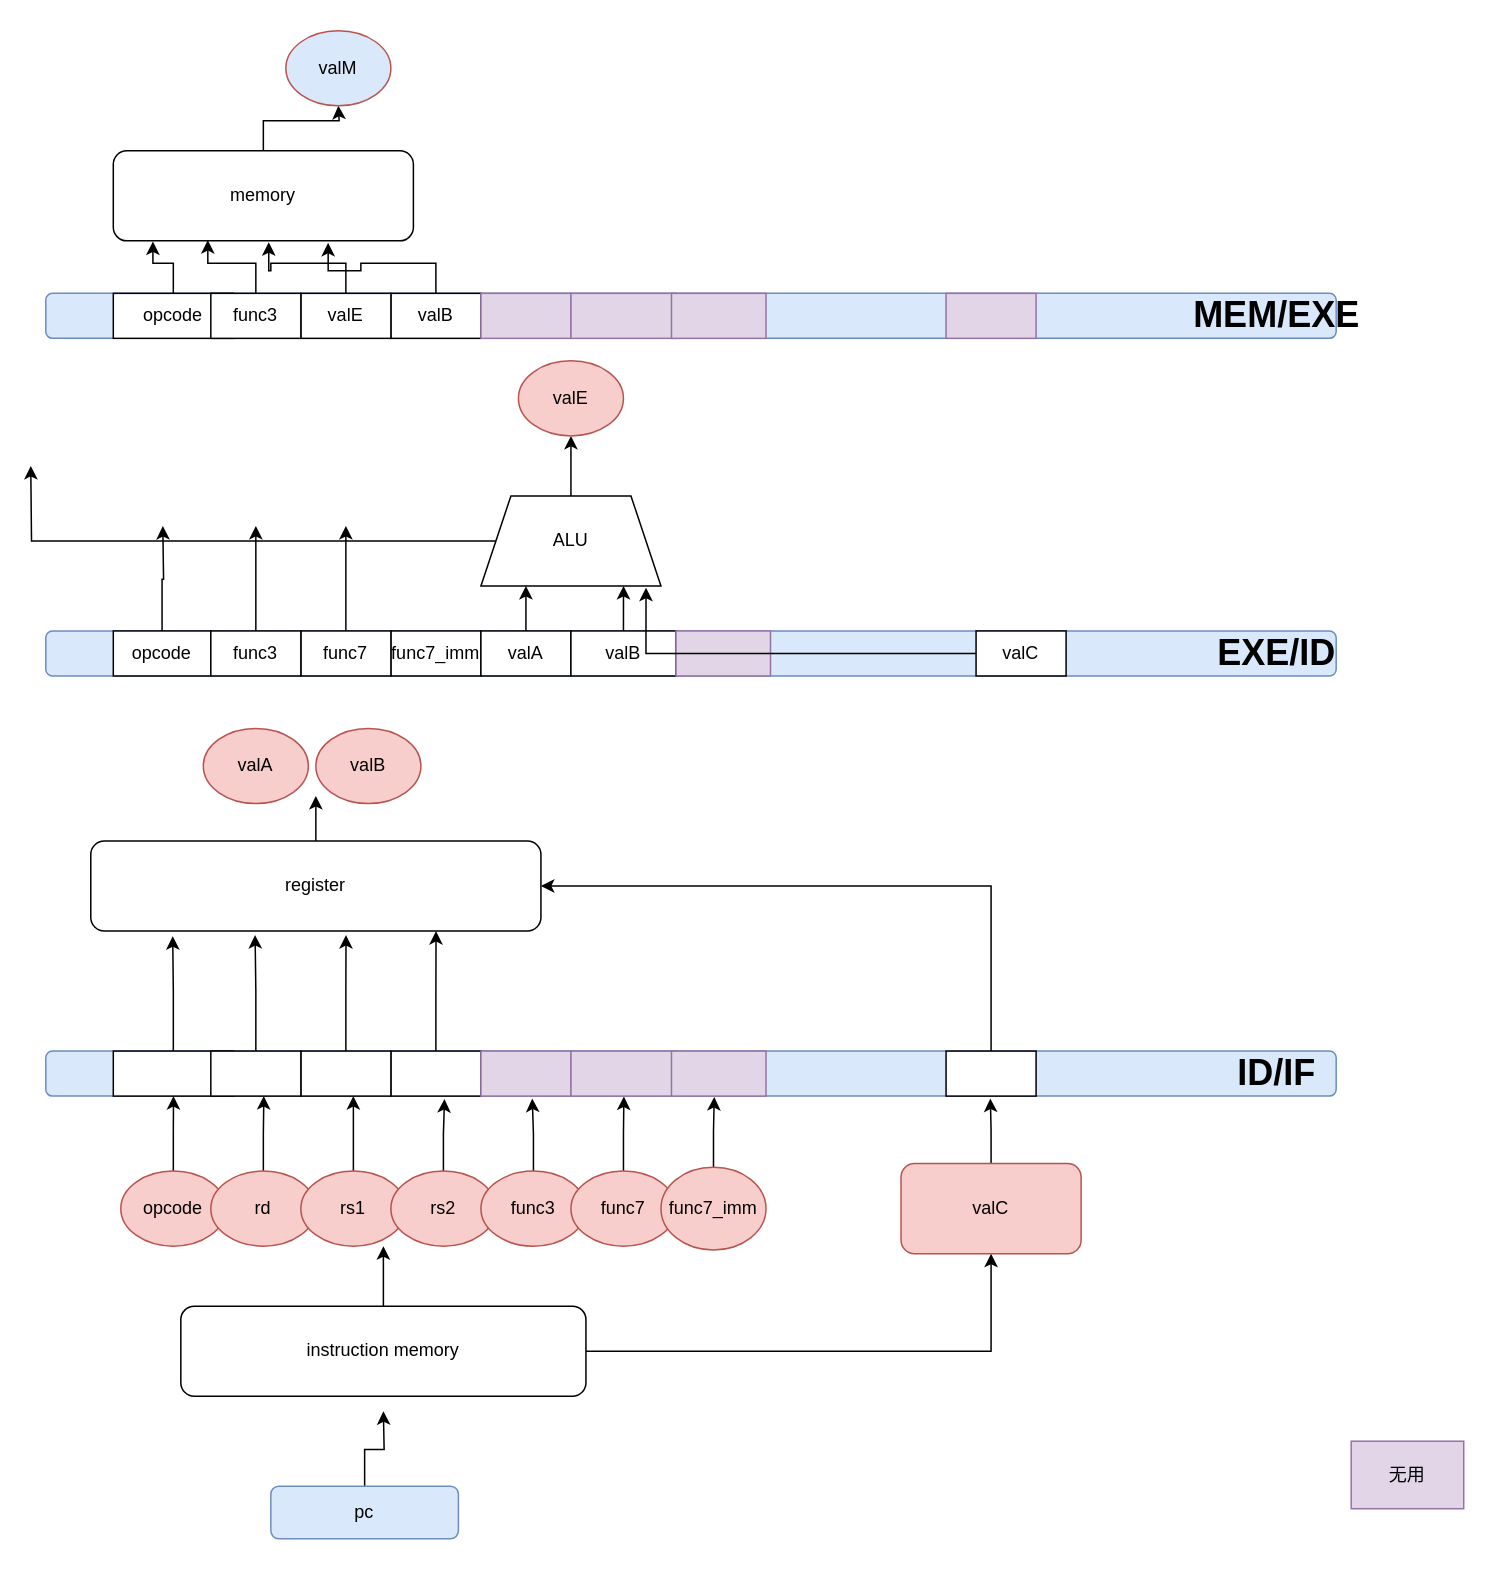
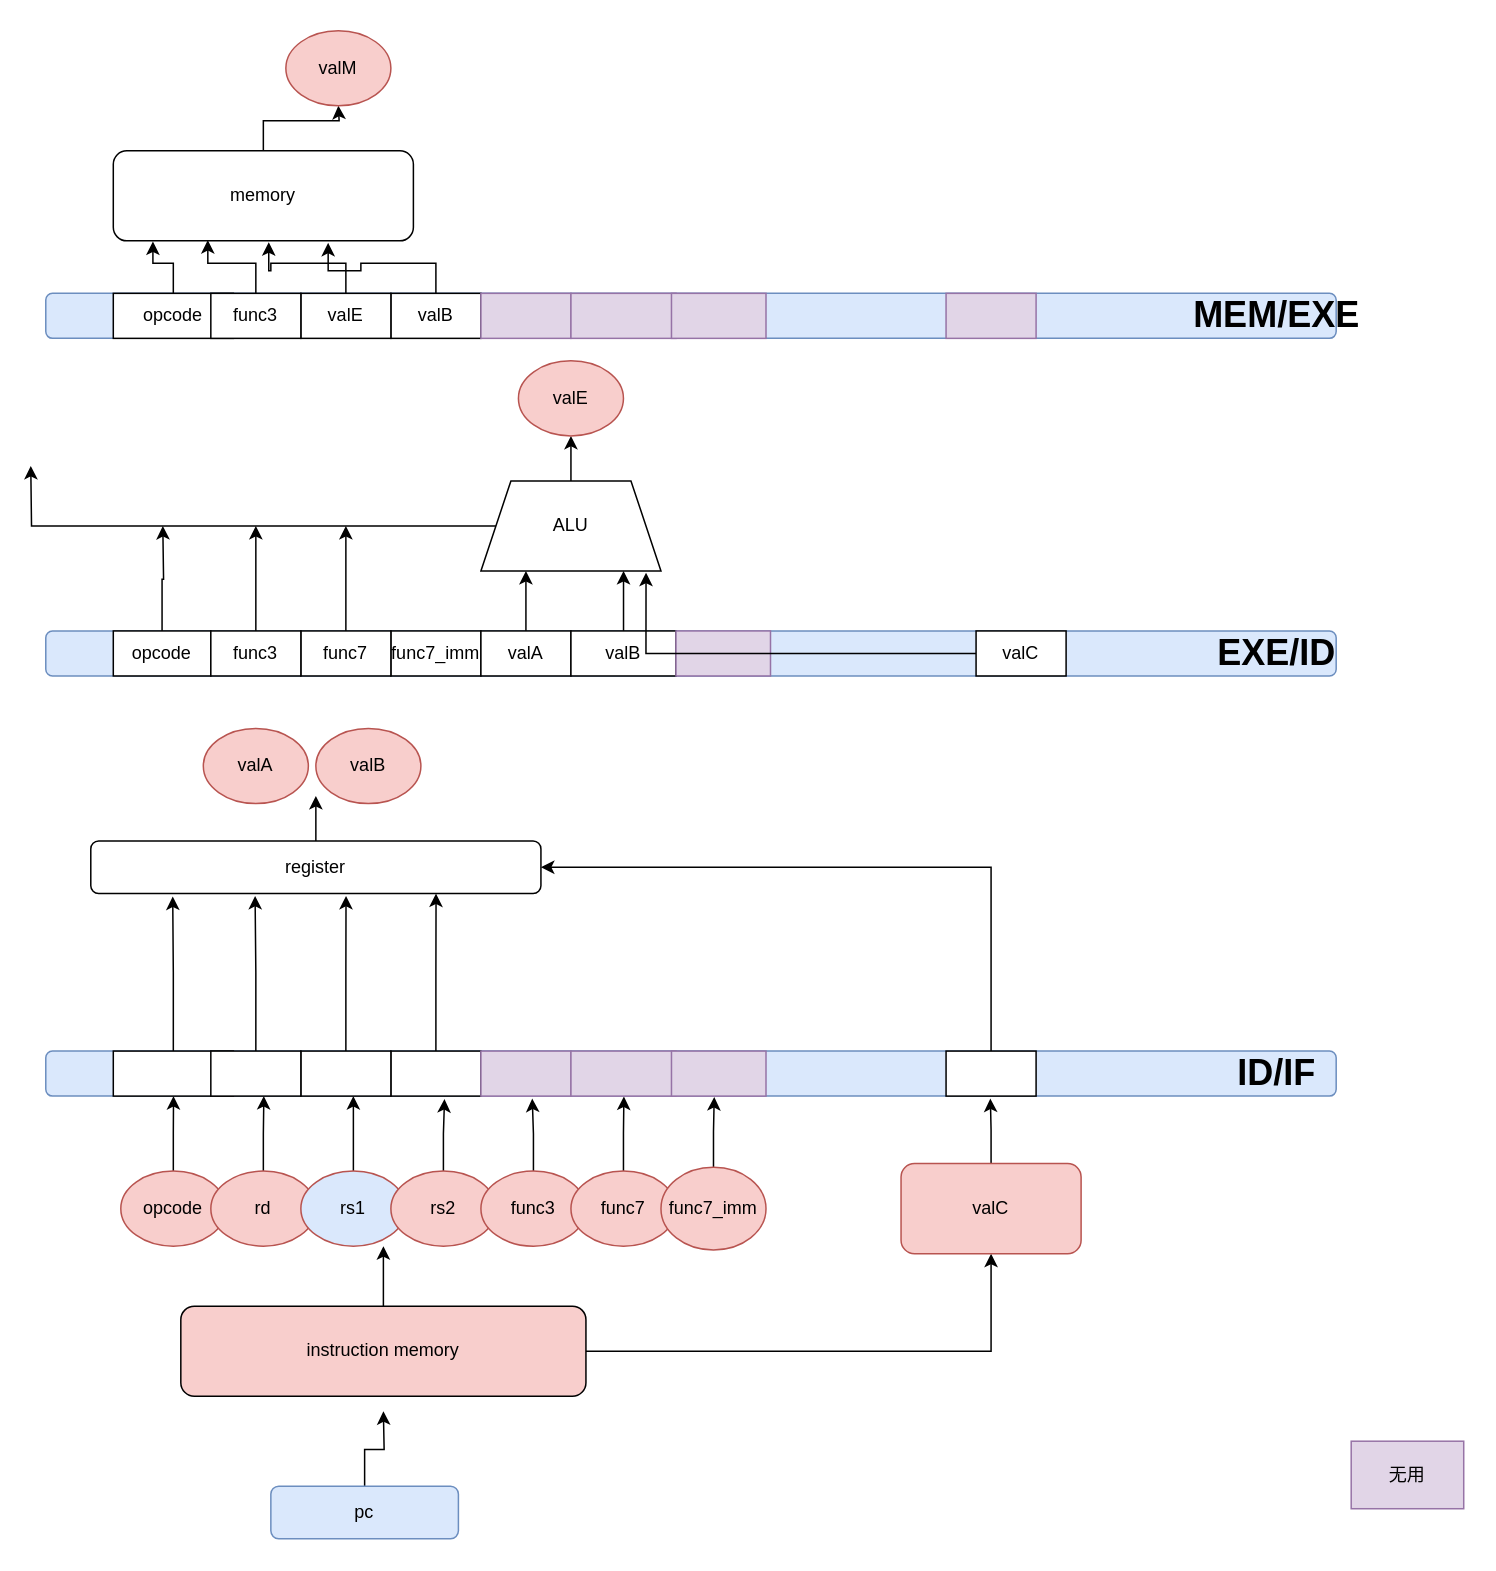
(338, 68) -> (338, 68)
(571, 541) -> (571, 526)
(316, 886) -> (316, 867)
(353, 1208) -> (353, 1208)
(383, 1351) -> (383, 1351)
